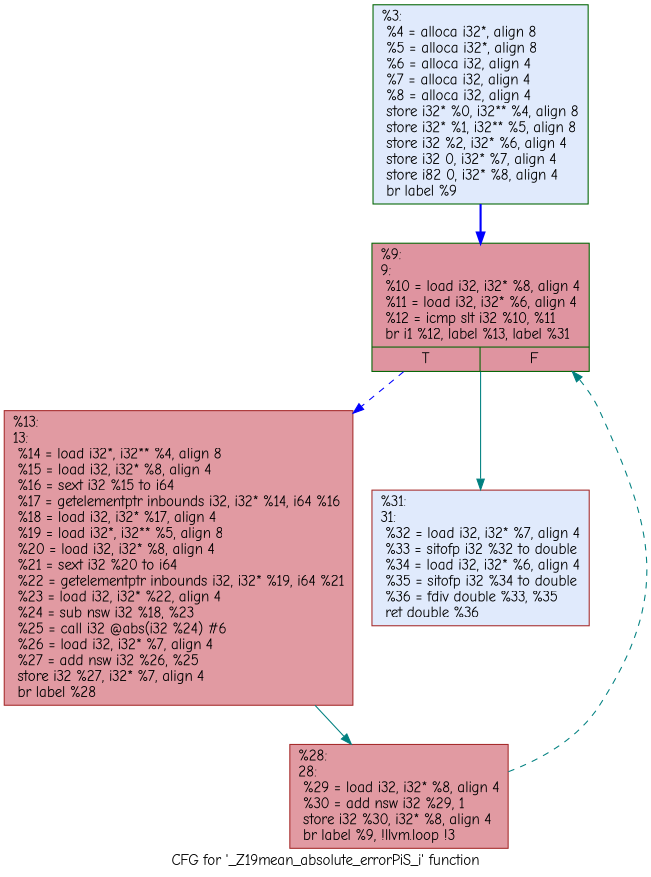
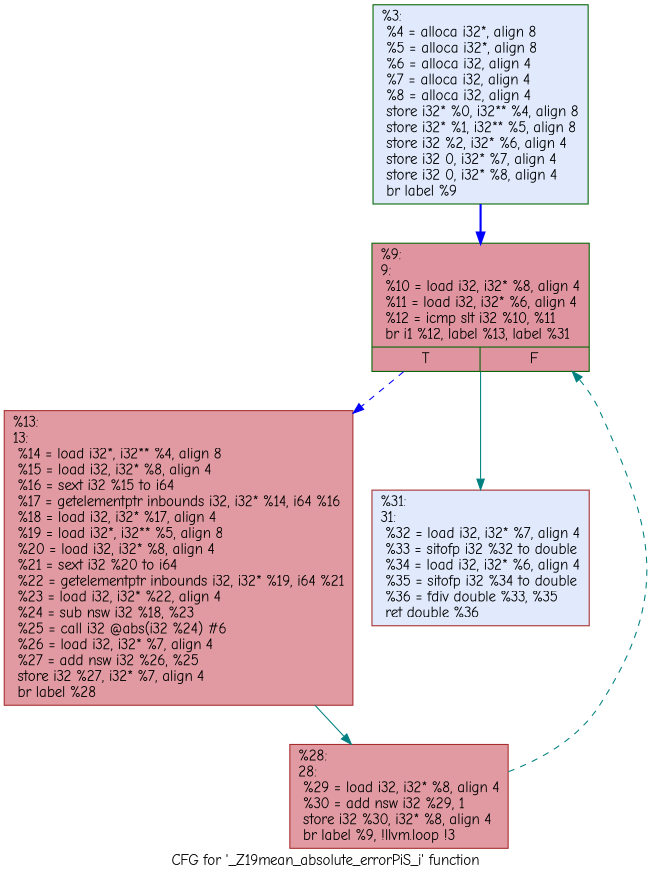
(470, 175) -> (469, 175)
